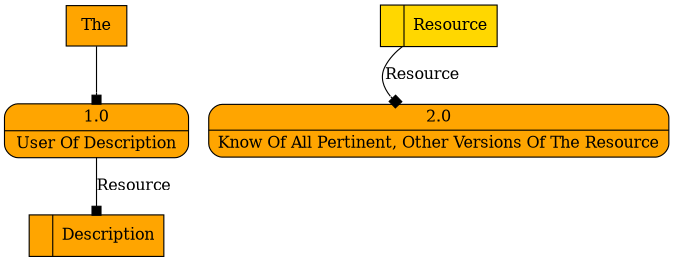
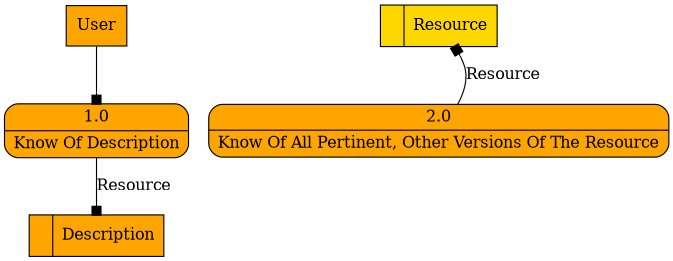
(97, 26) -> (97, 26)
(384, 69) -> (466, 81)
(97, 144) -> (97, 144)
